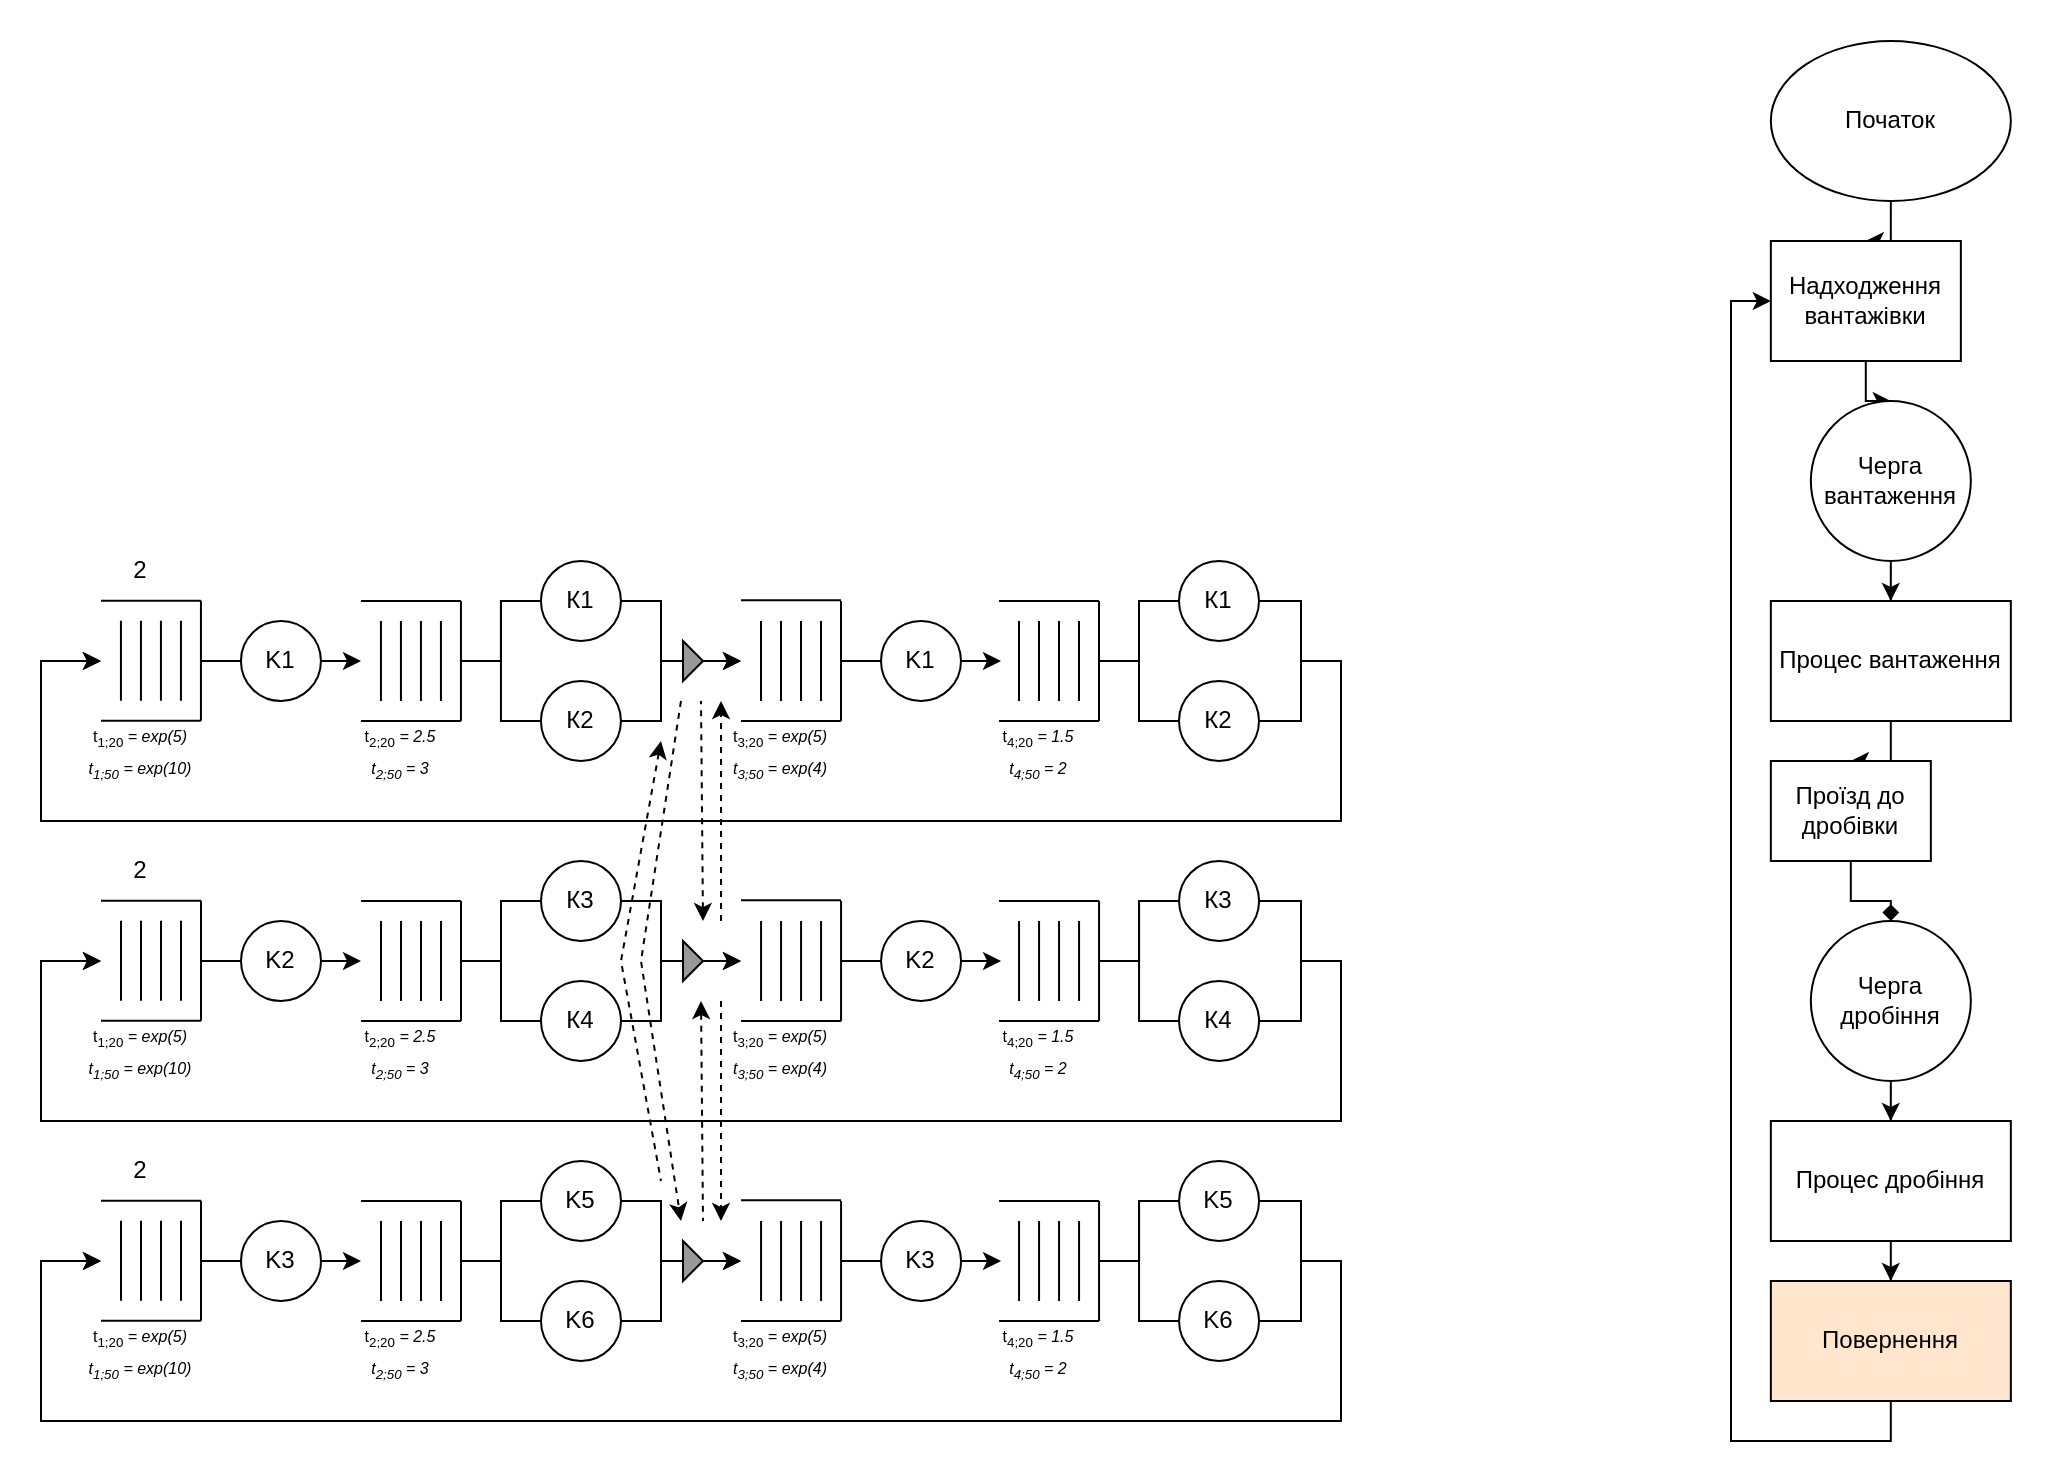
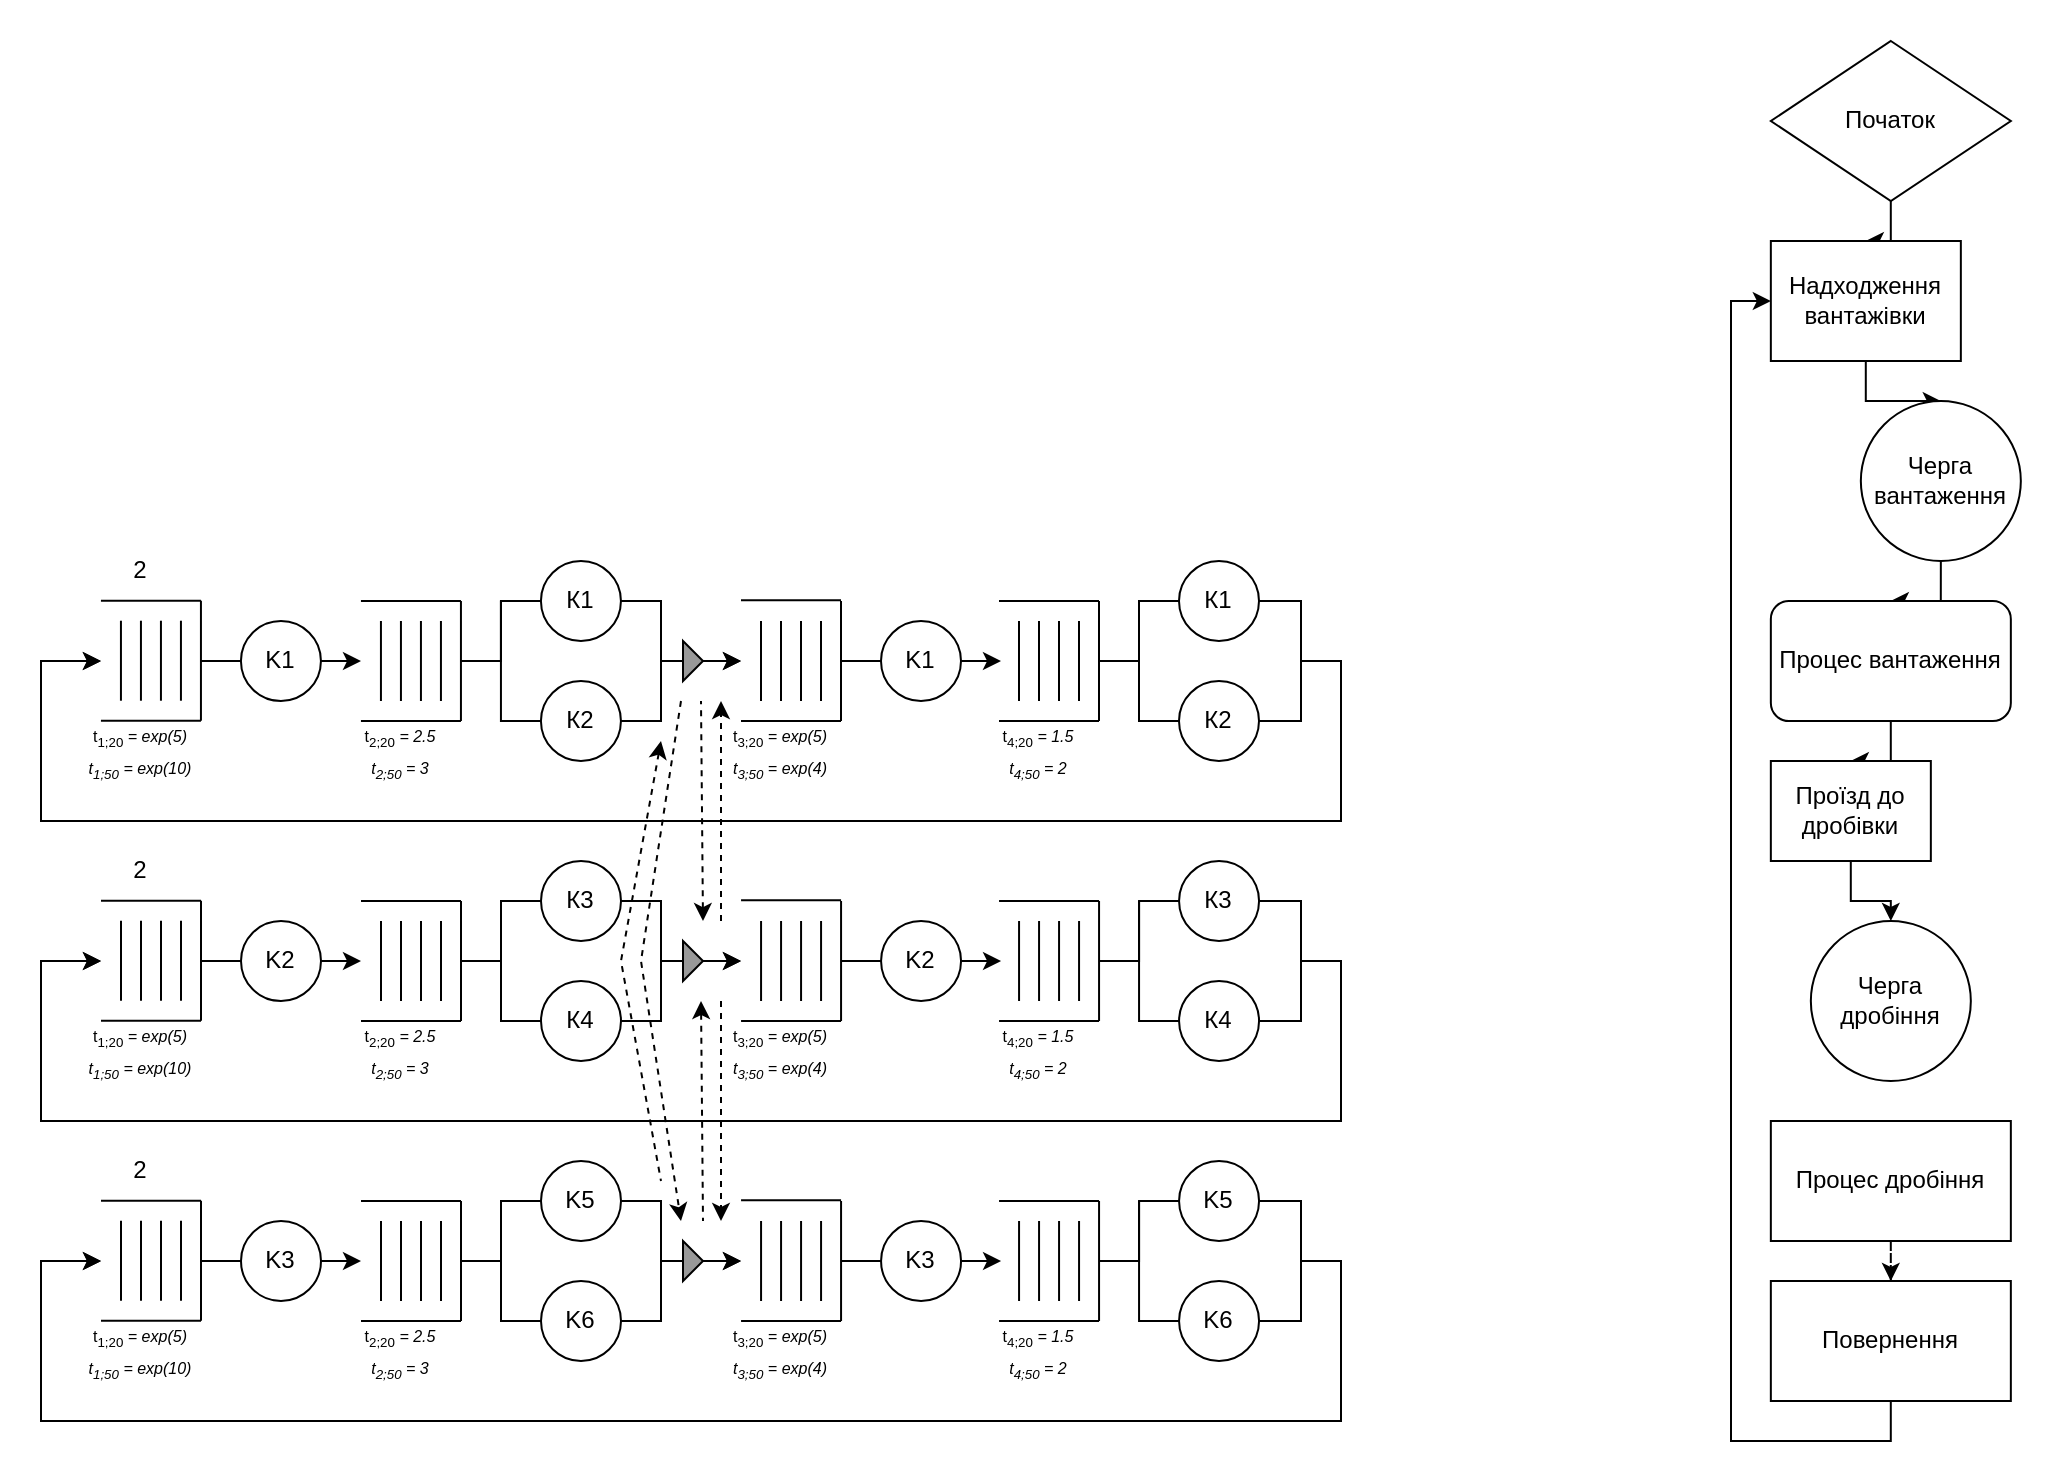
(1891, 121) -> (1891, 121)
(1891, 481) -> (1941, 481)
(1891, 661) -> (1891, 661)
(1891, 904) -> (1891, 906)
(1891, 1108) -> none
(1891, 1254) -> (1891, 1254)
(1891, 1341) -> (1891, 1341)
